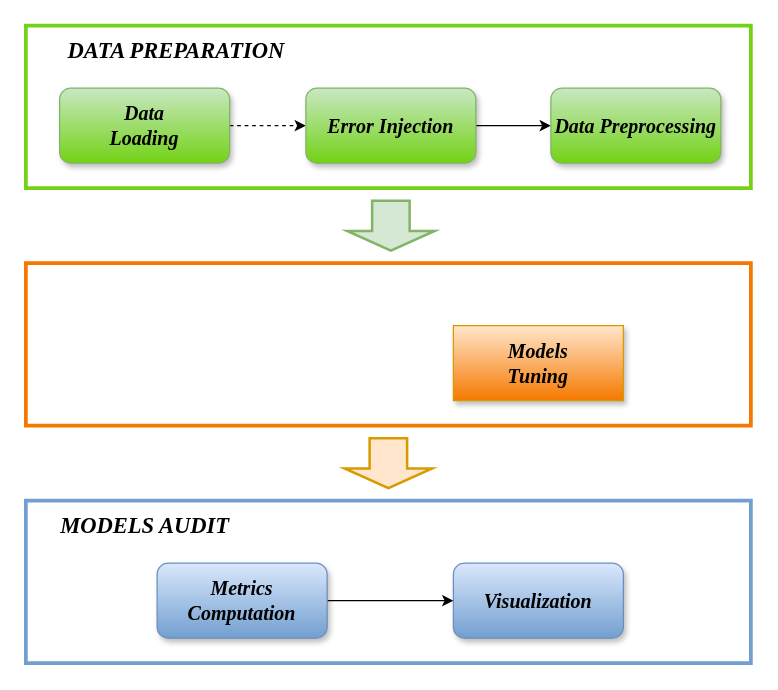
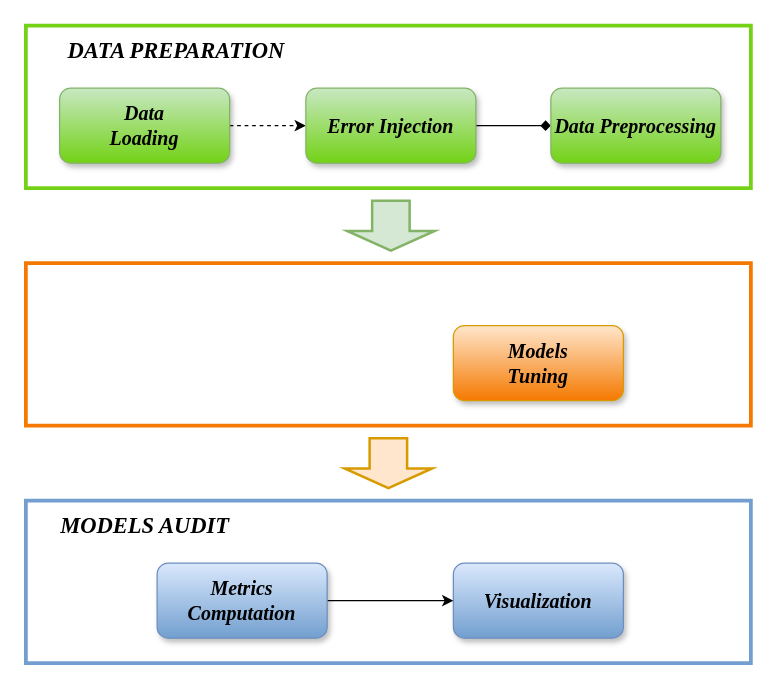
(541, 126) -> (540, 126)
(538, 363) -> (538, 363)
